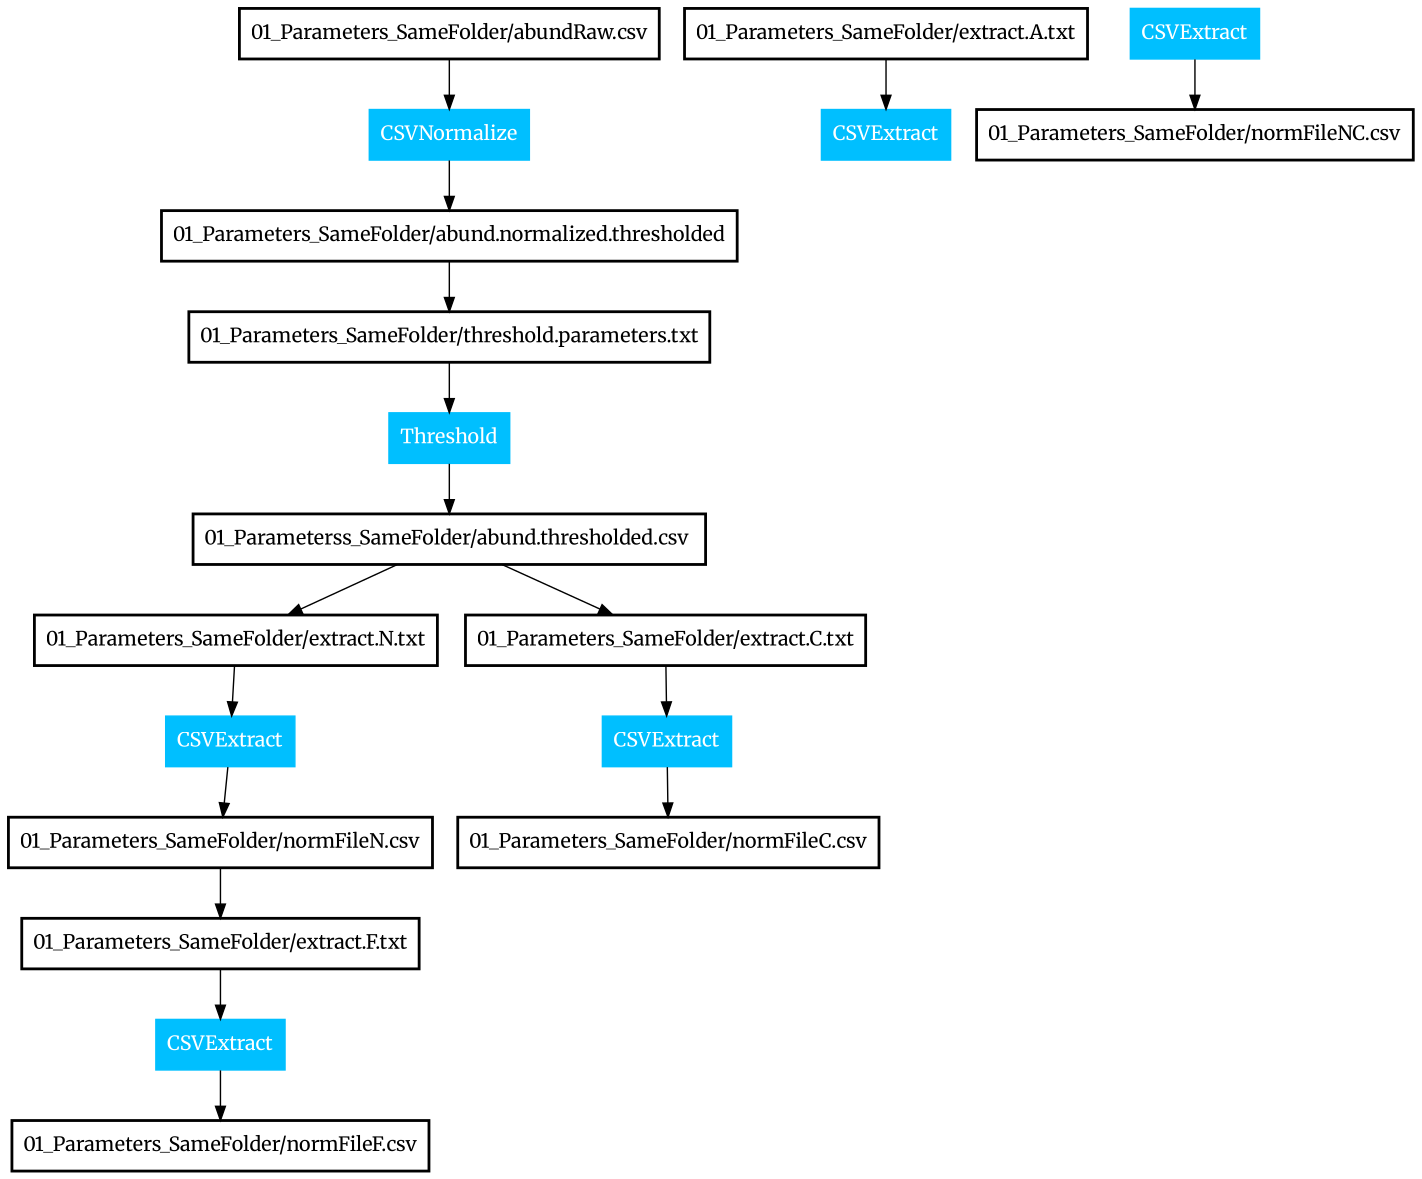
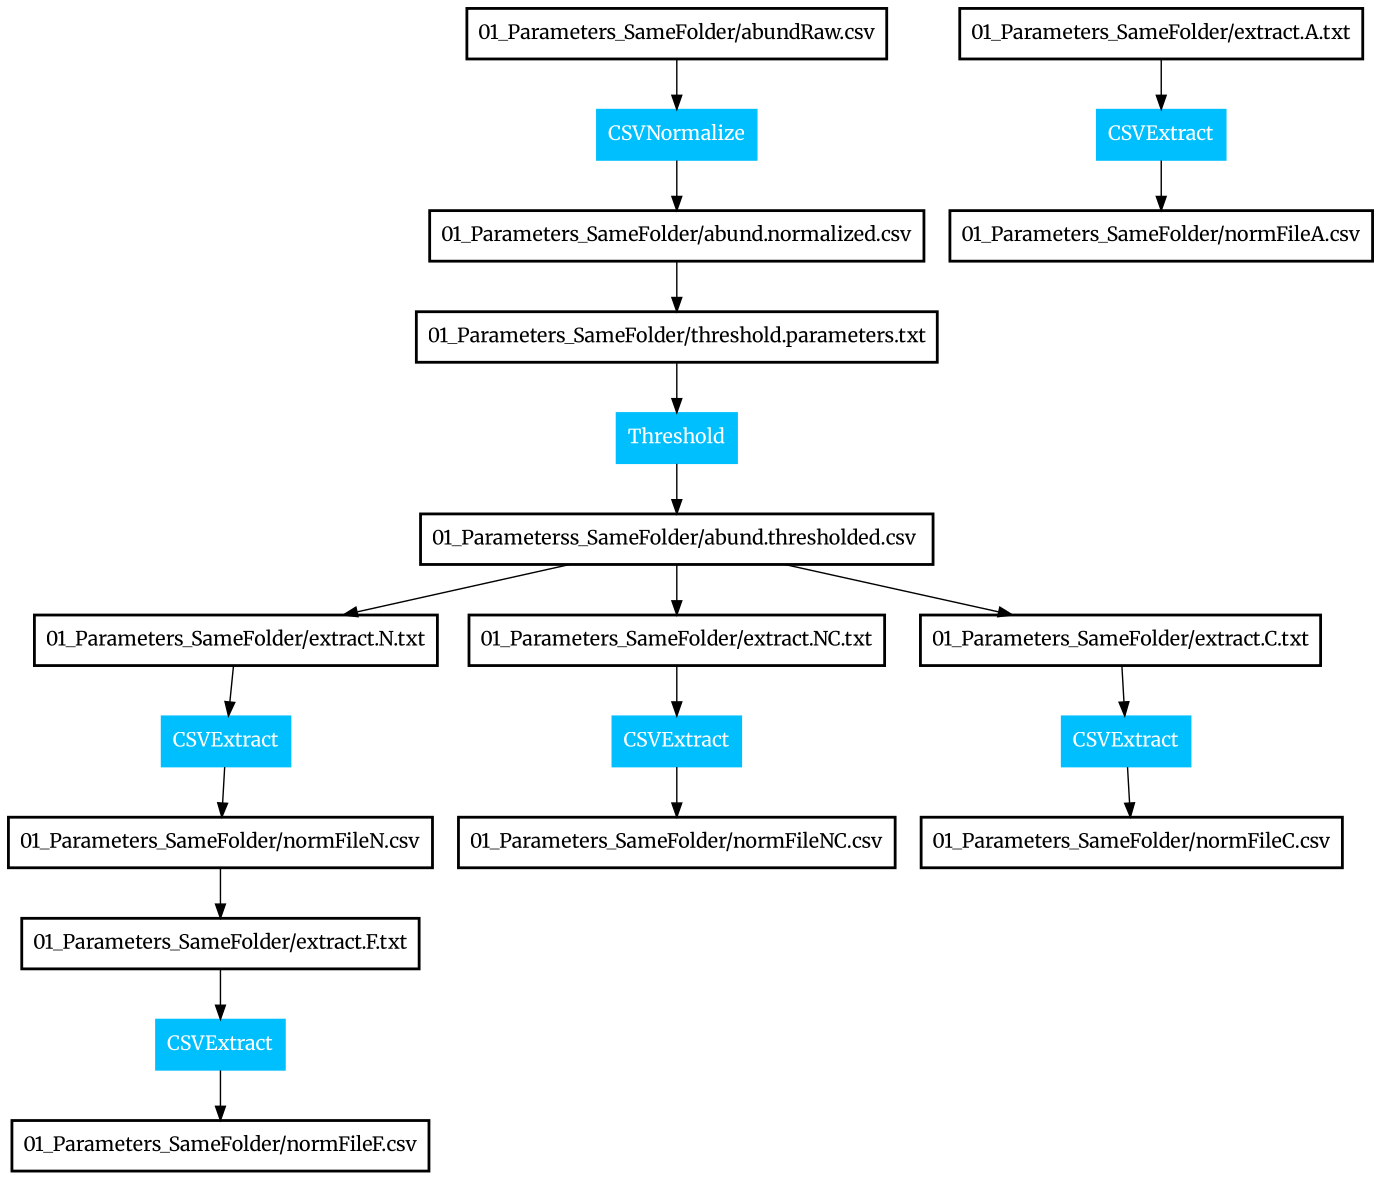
(449, 236) -> (677, 236)
none -> (1161, 236)
none -> (677, 640)
